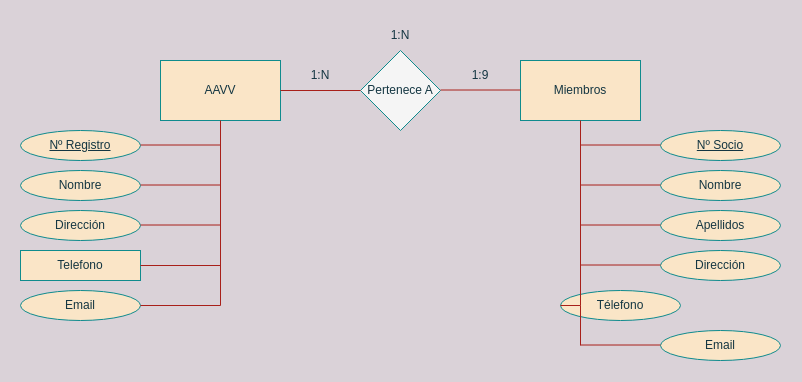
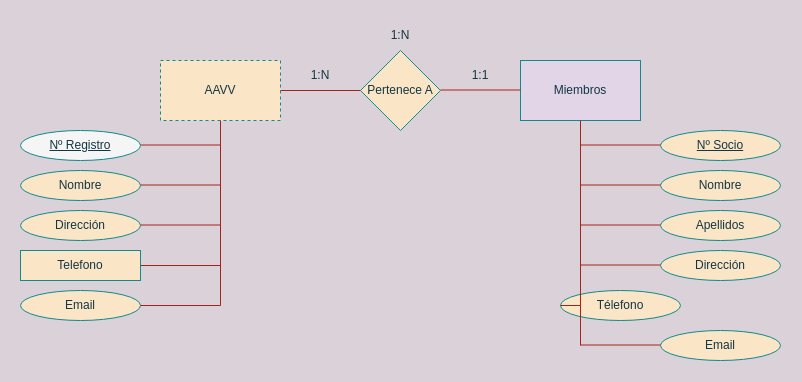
(481, 76) -> (481, 76)
(221, 91) -> (221, 91)
(401, 91) -> (401, 91)
(581, 91) -> (581, 91)
(81, 146) -> (81, 146)
